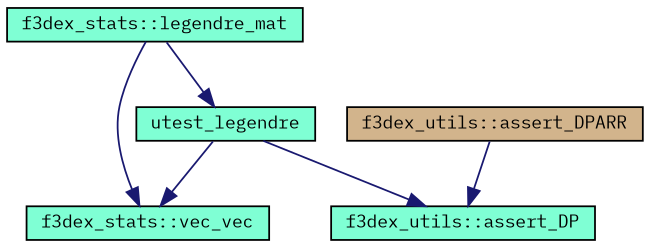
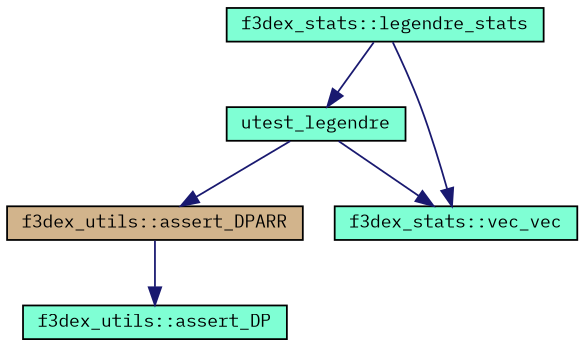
(155, 25) -> (385, 25)
(336, 170) -> (243, 169)
